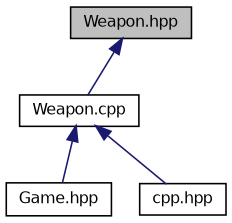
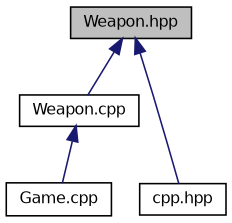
(137, 160) -> (160, 118)
(59, 199) -> (59, 199)
